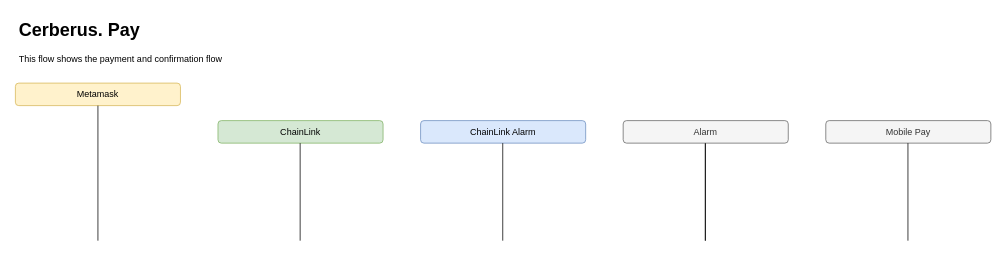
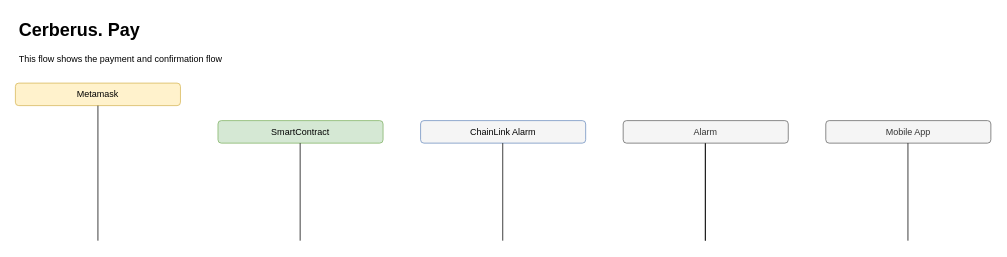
(300, 132) -> (300, 132)
(503, 132) -> (503, 132)
(908, 132) -> (908, 132)
